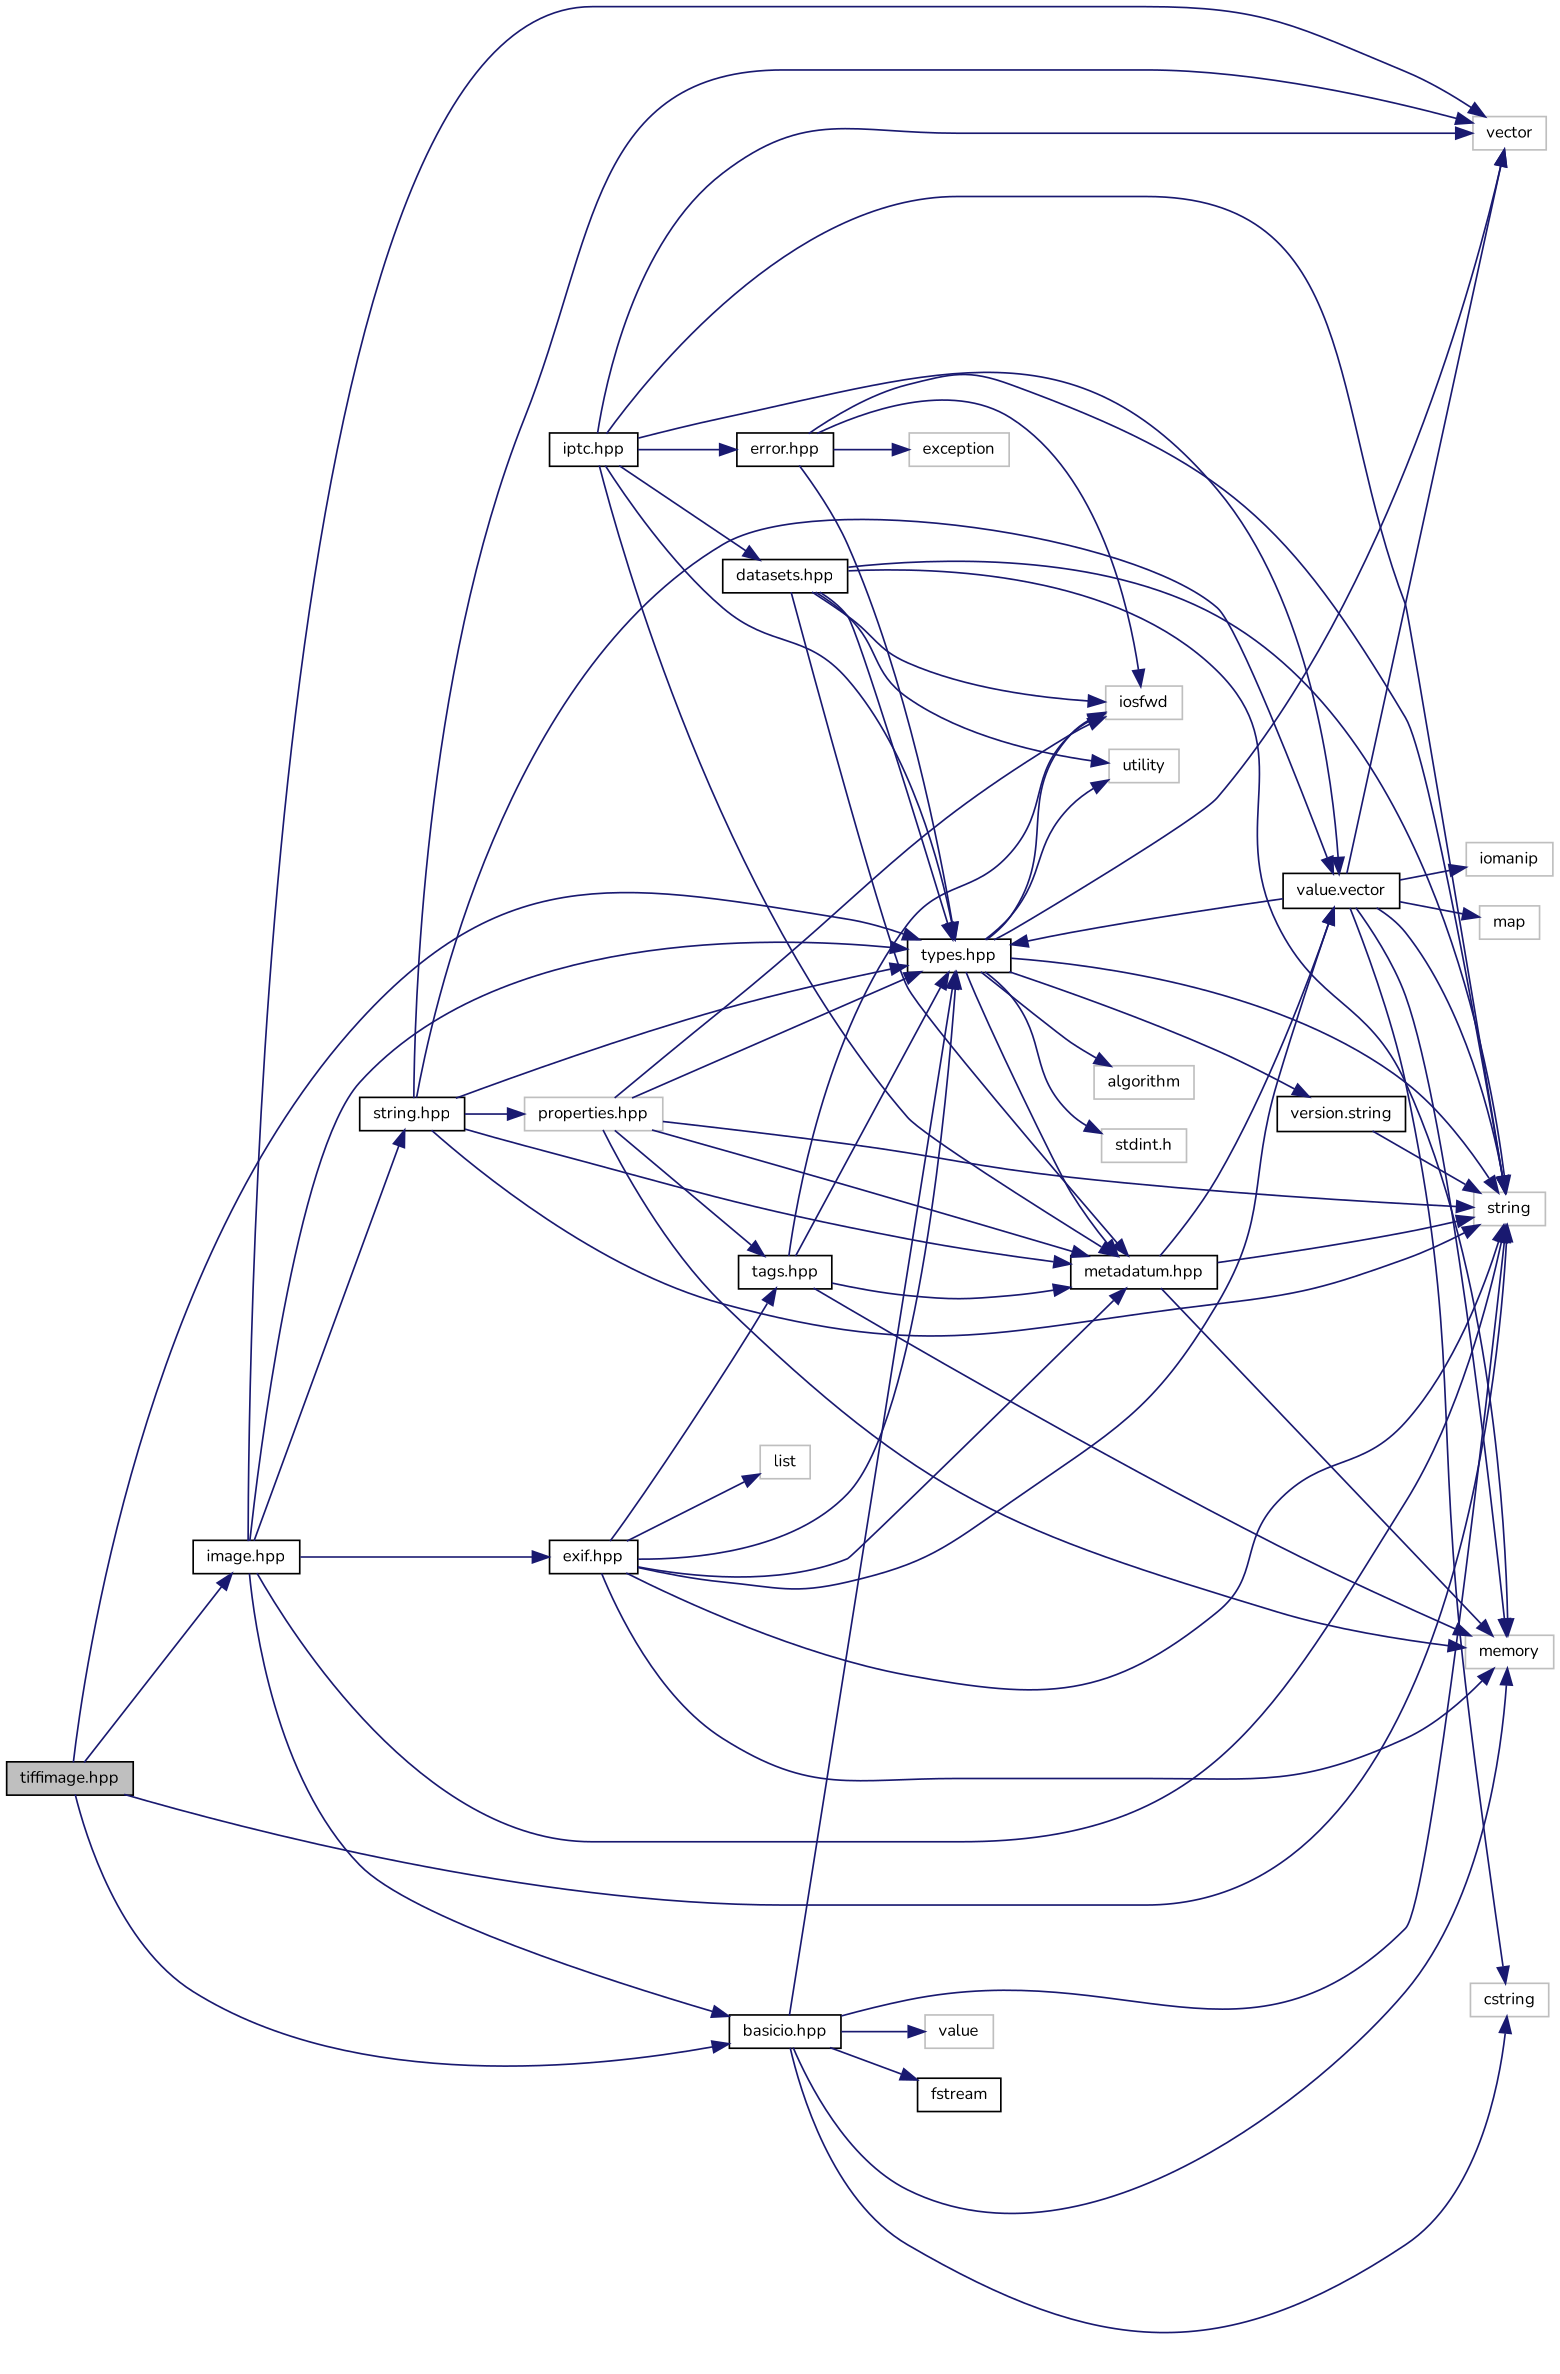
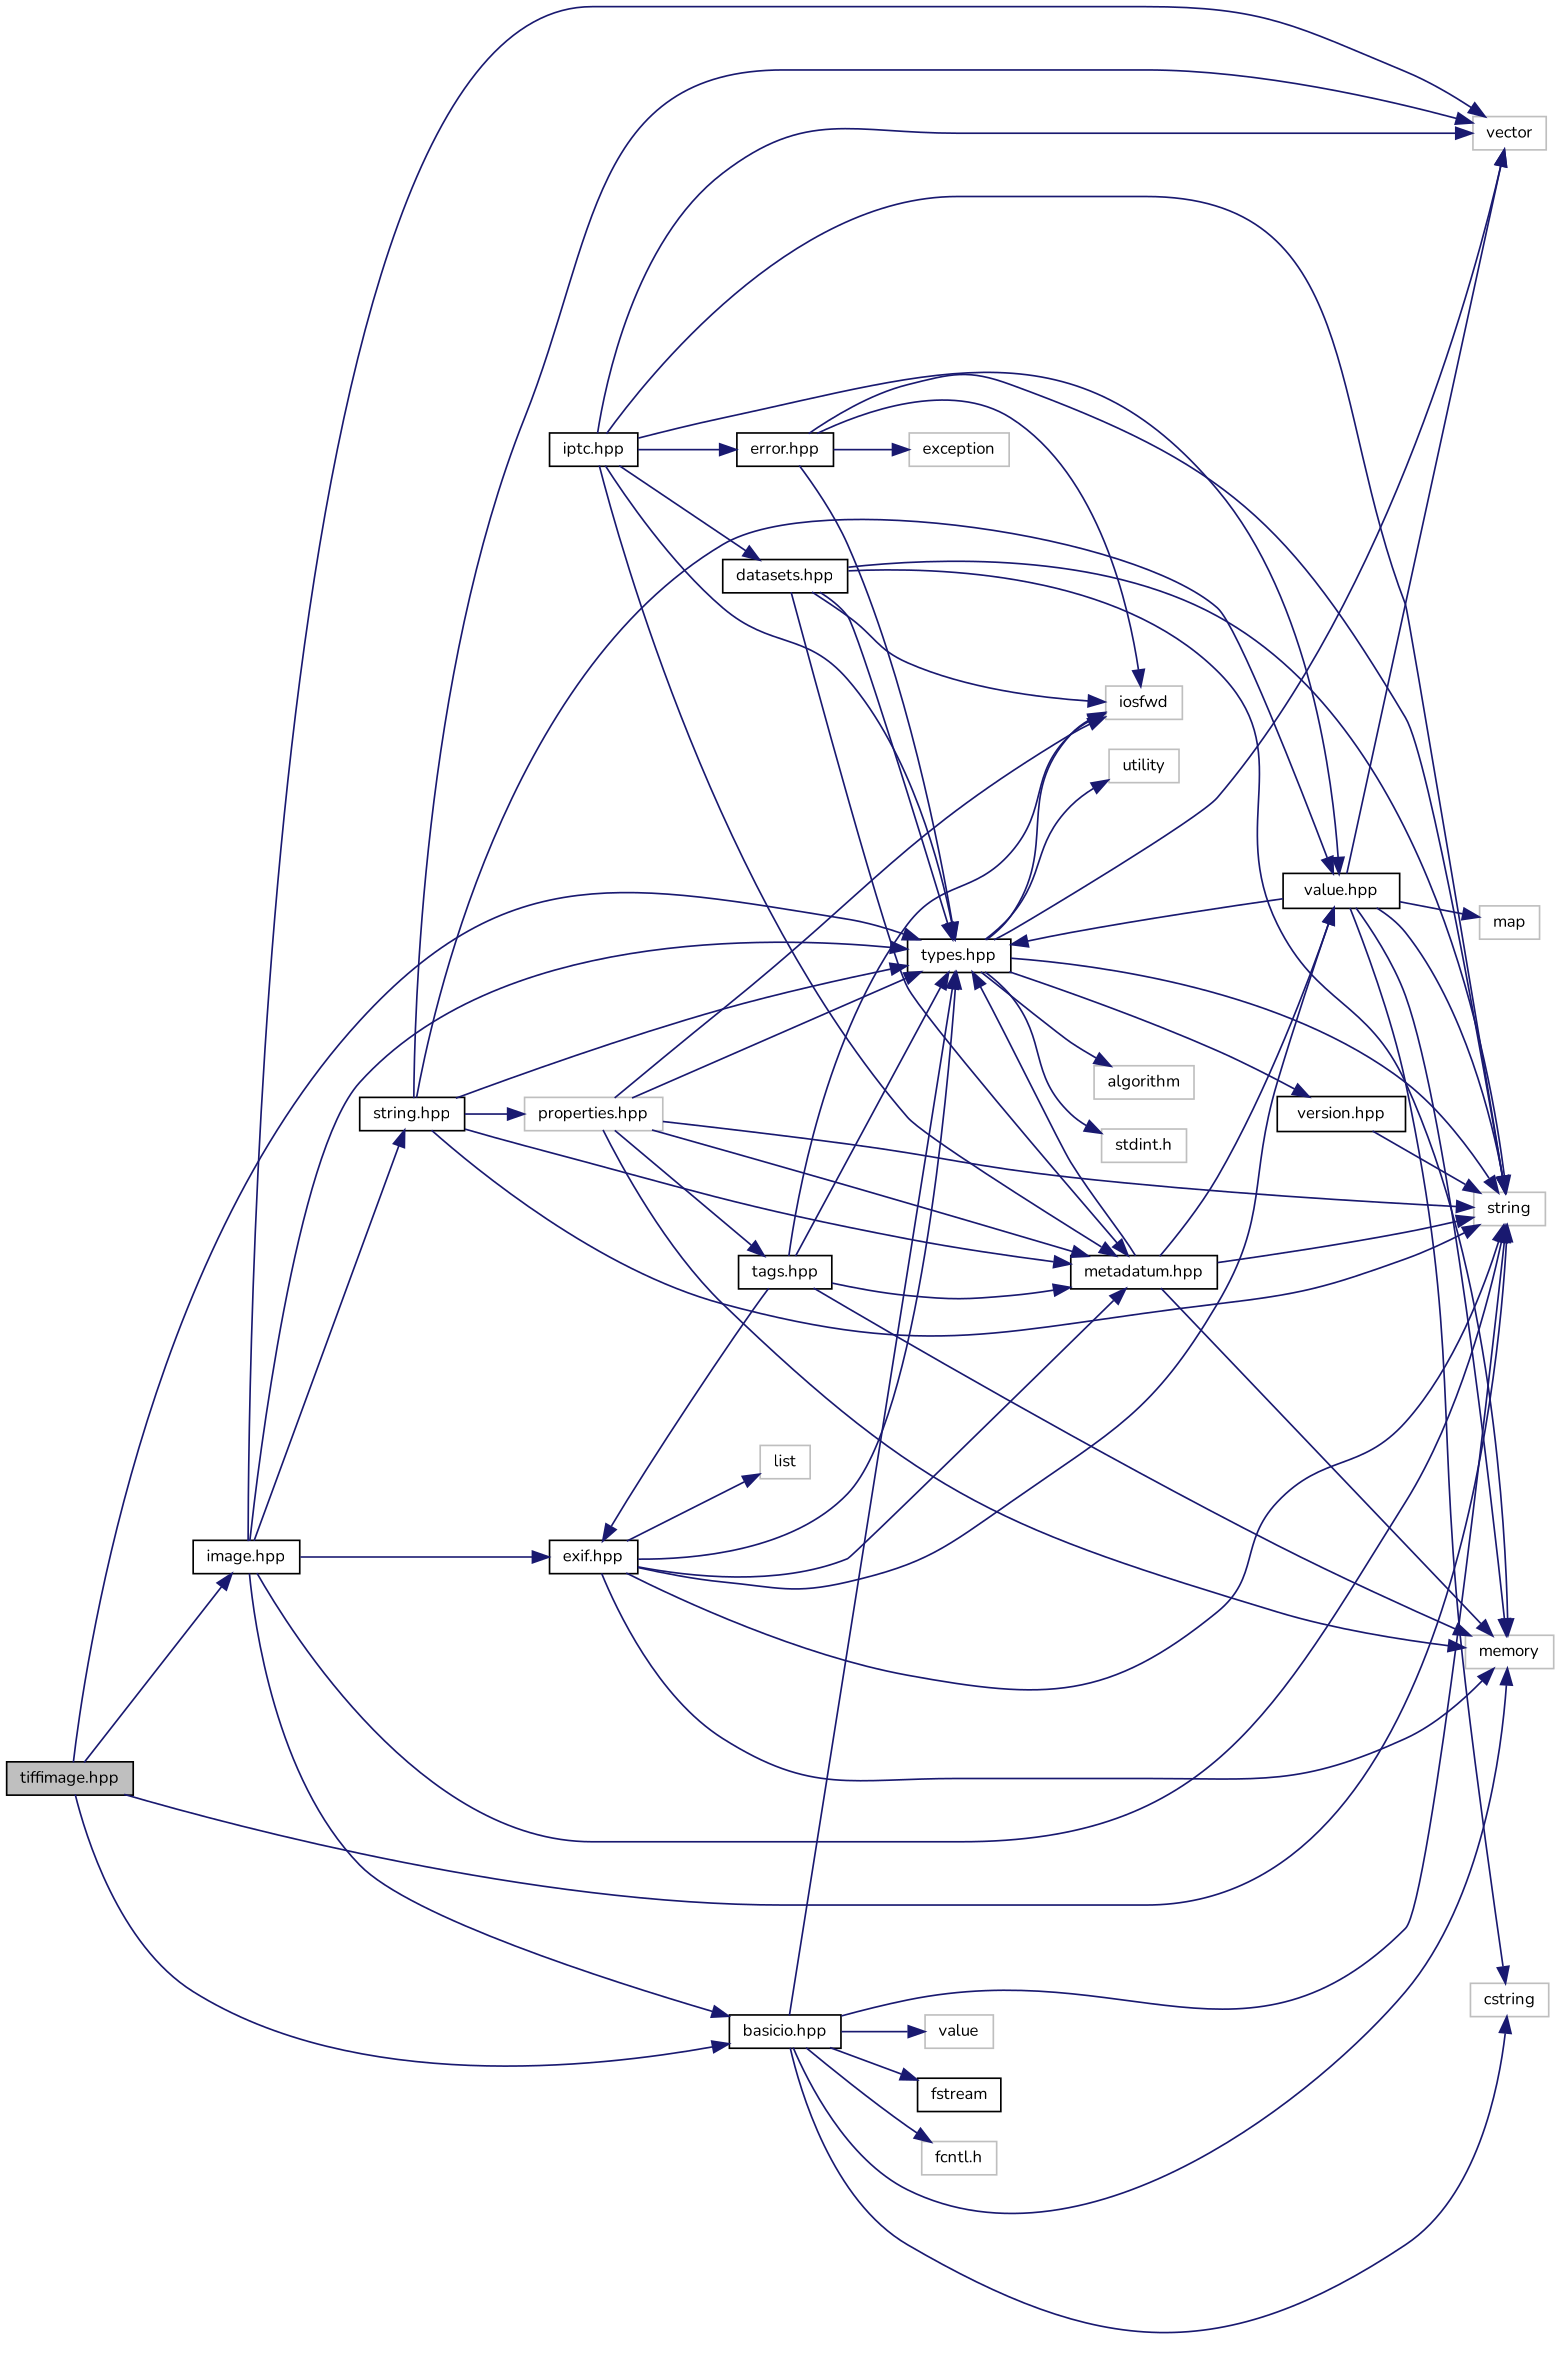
(930, 712) -> none
(1510, 859) -> none
(1341, 891) -> (1341, 891)
(1030, 1112) -> (1051, 1125)
(1341, 1114) -> (1341, 1114)
(691, 1424) -> (688, 1406)
none -> (959, 2158)
